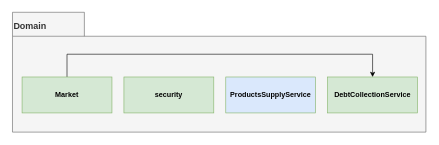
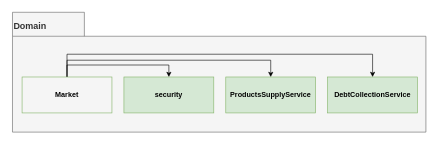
none -> (271, 62)
none -> (169, 67)
(67, 95) -> (67, 95)
(271, 95) -> (271, 95)
